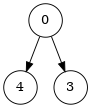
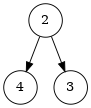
(46, 20) -> (46, 20)
